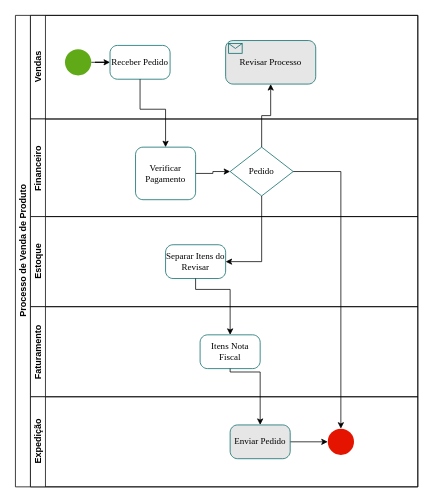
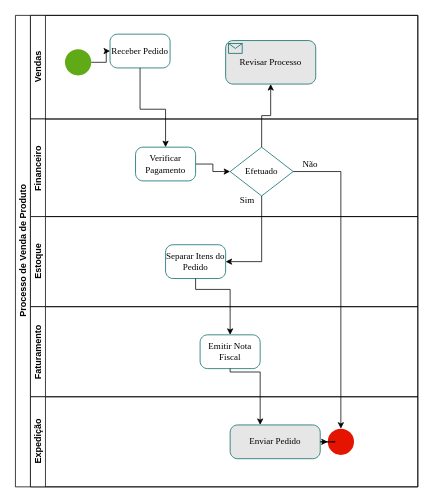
(140, 62) -> (140, 51)
none -> (310, 164)
(261, 171) -> (261, 171)
(165, 173) -> (165, 164)
none -> (247, 201)
(195, 261) -> (195, 261)
(230, 351) -> (230, 351)
(260, 441) -> (275, 441)
